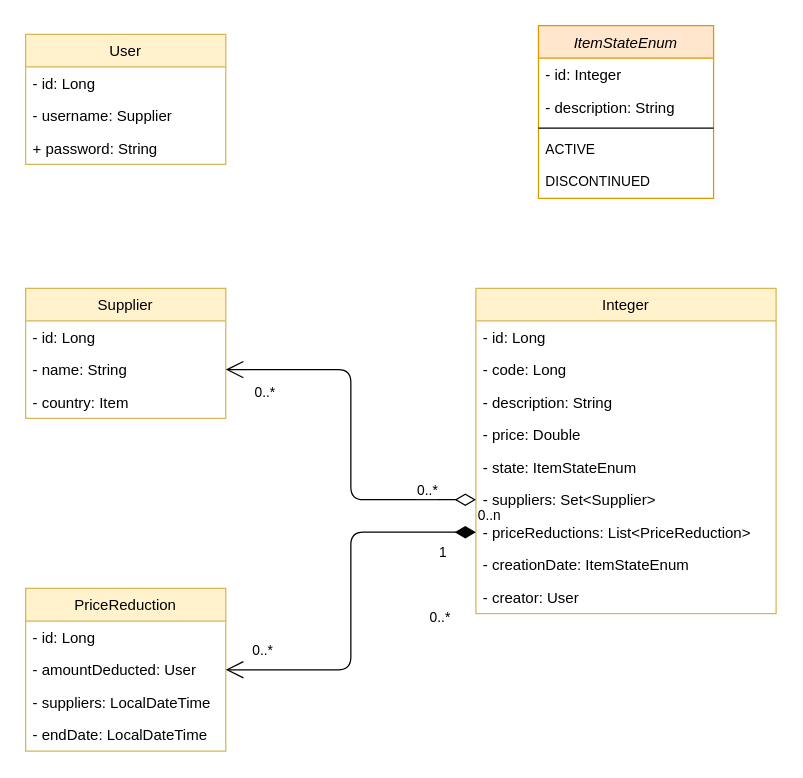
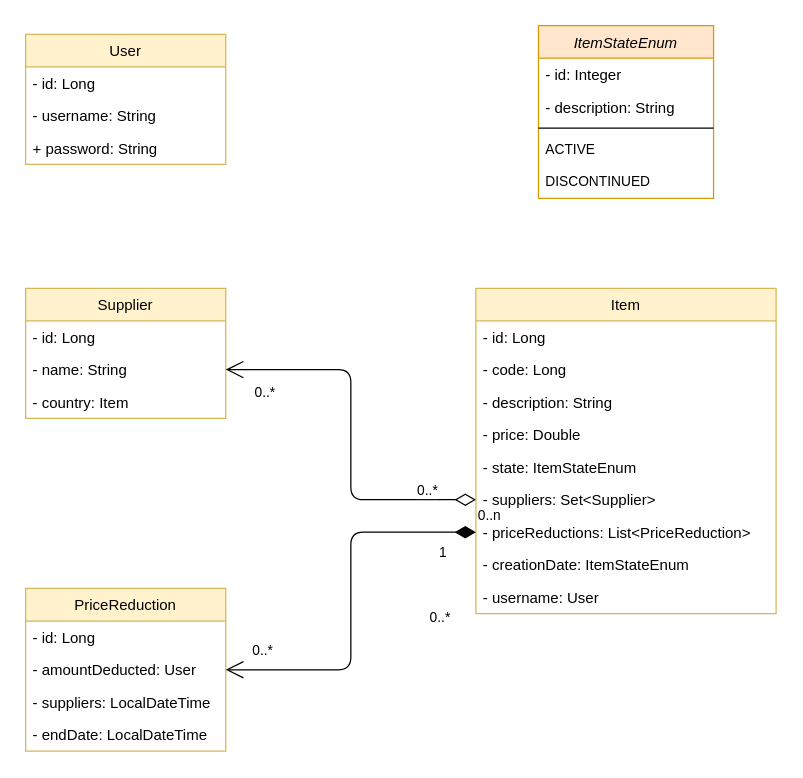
(107, 116) -> (100, 116)
(625, 305) -> (625, 305)
(540, 598) -> (544, 598)
